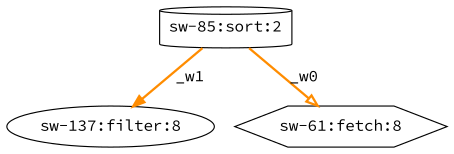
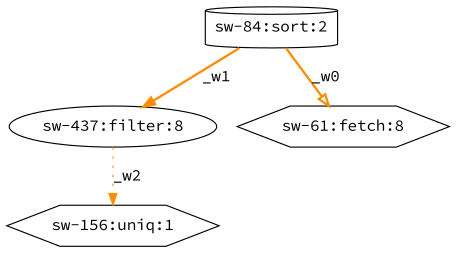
(226, 27) -> (271, 27)
(111, 127) -> (113, 127)
none -> (113, 226)
